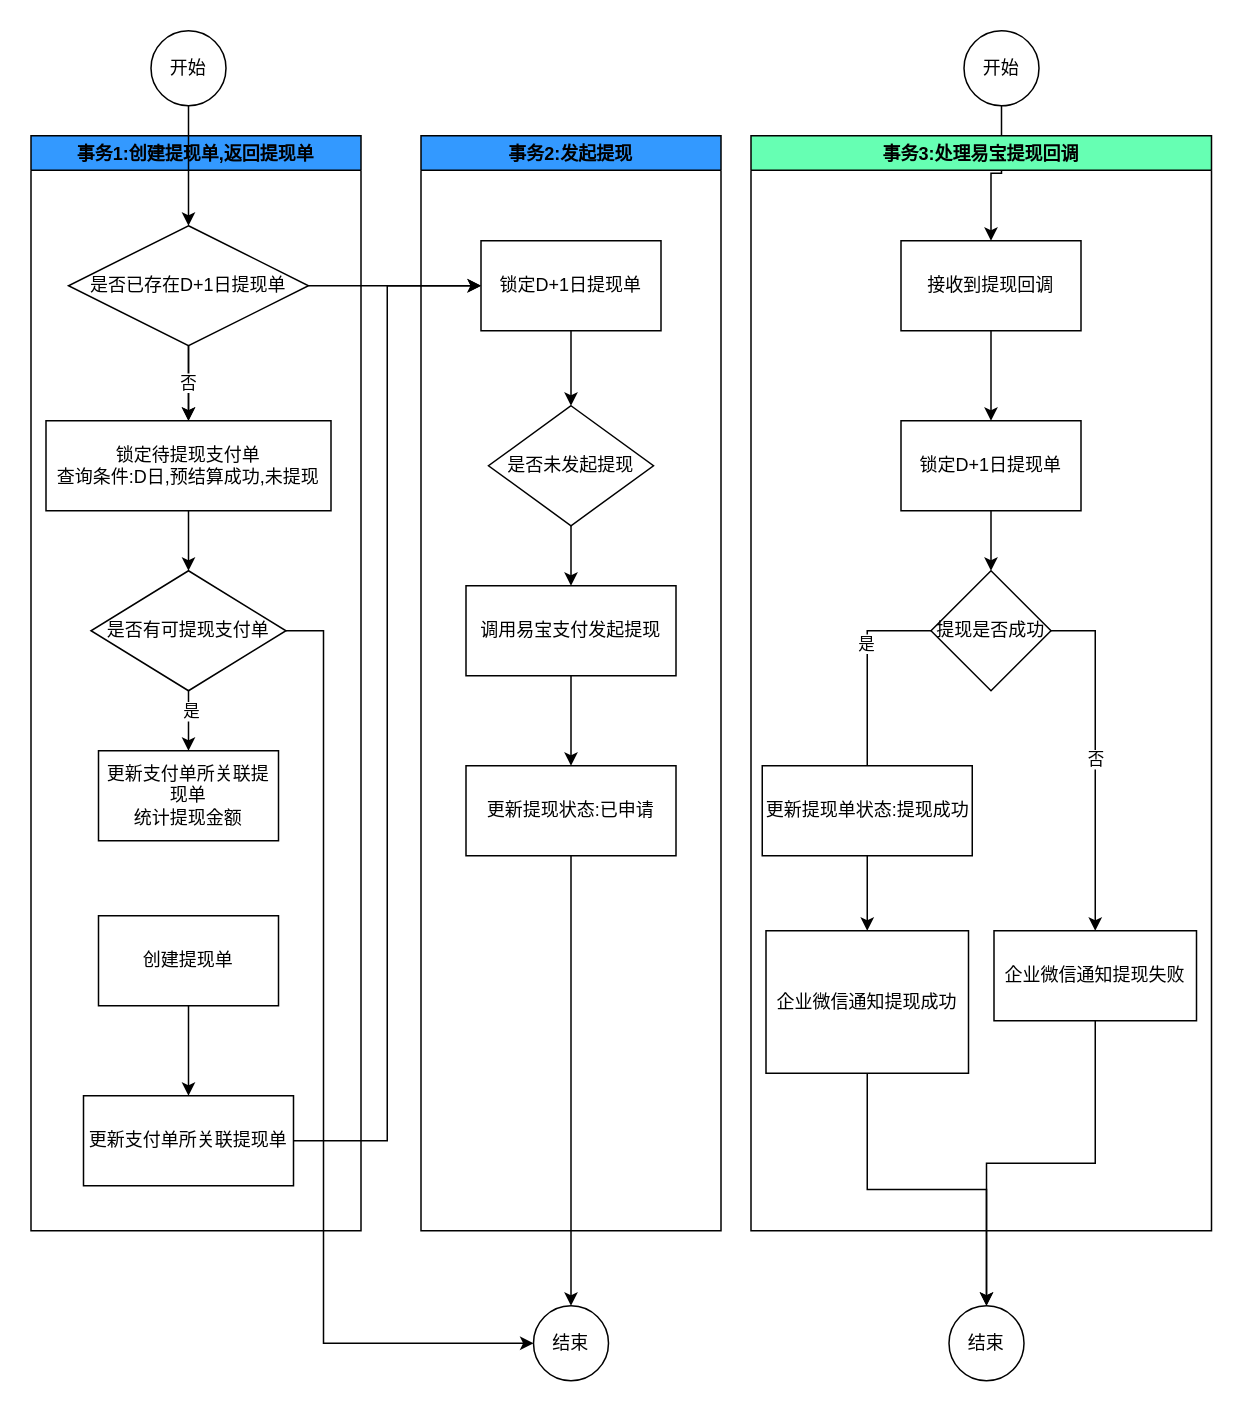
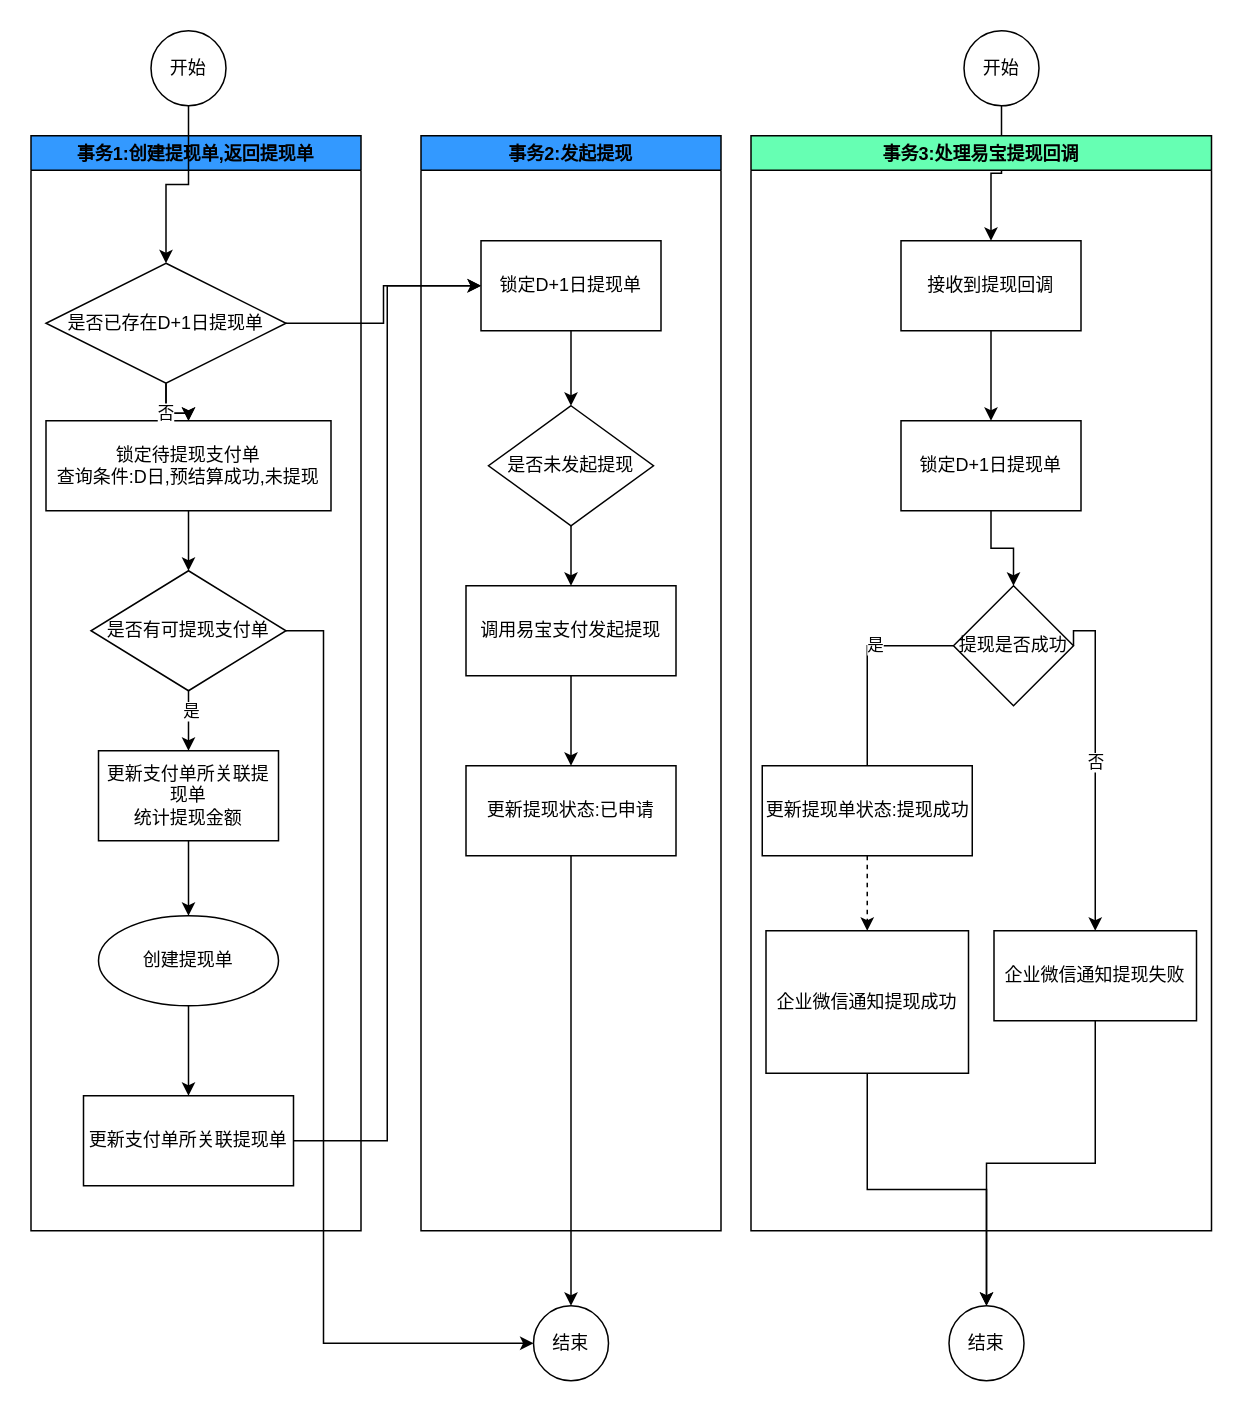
(188, 286) -> (166, 323)
(991, 631) -> (1013, 646)
none -> (188, 873)
(867, 889) -> (867, 889)
(188, 961) -> (188, 961)
